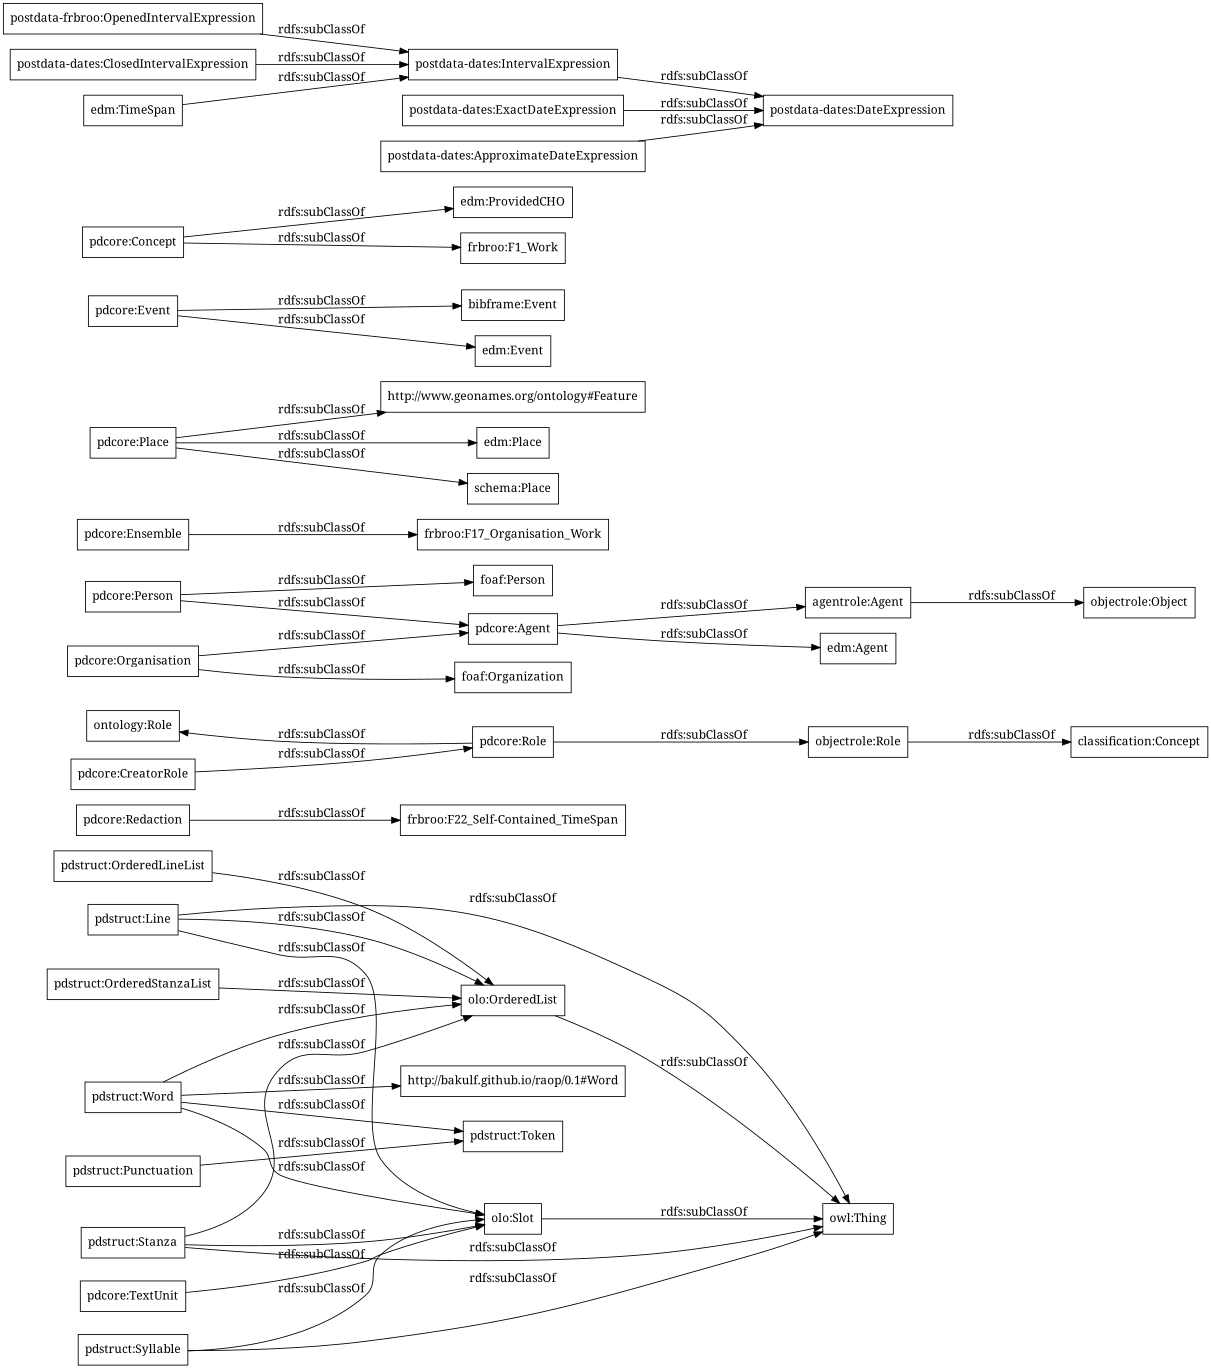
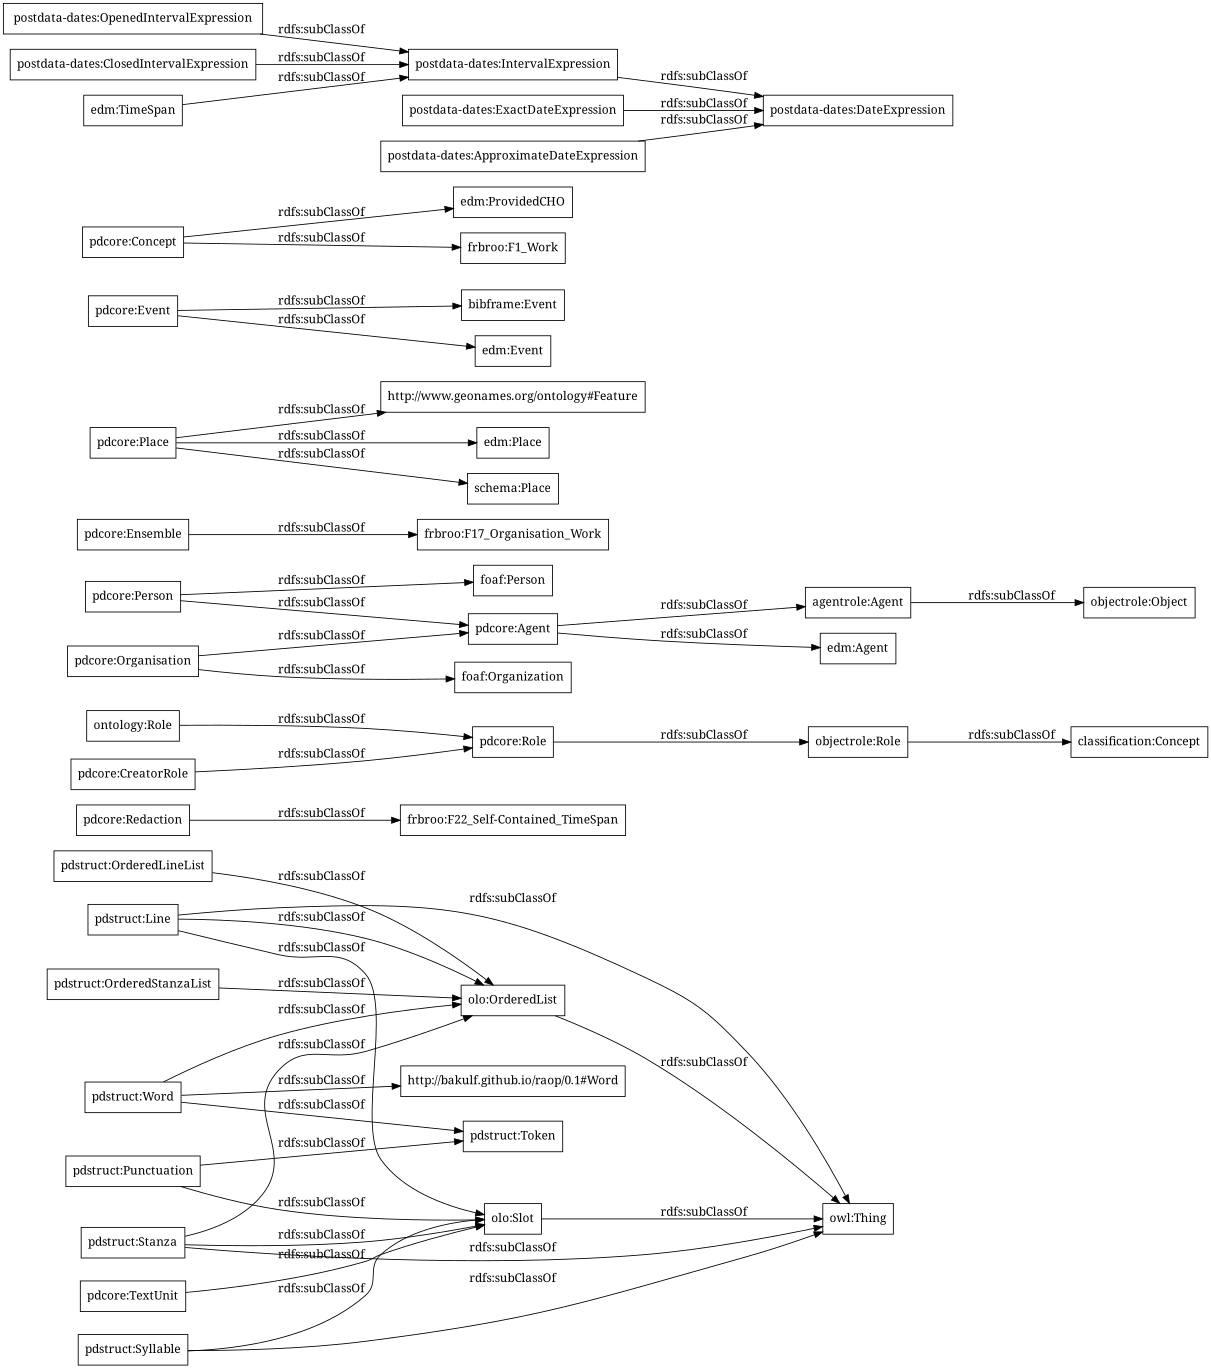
(133, 19) -> (133, 19)
(330, 743) -> (322, 727)
(316, 1186) -> (327, 1215)
